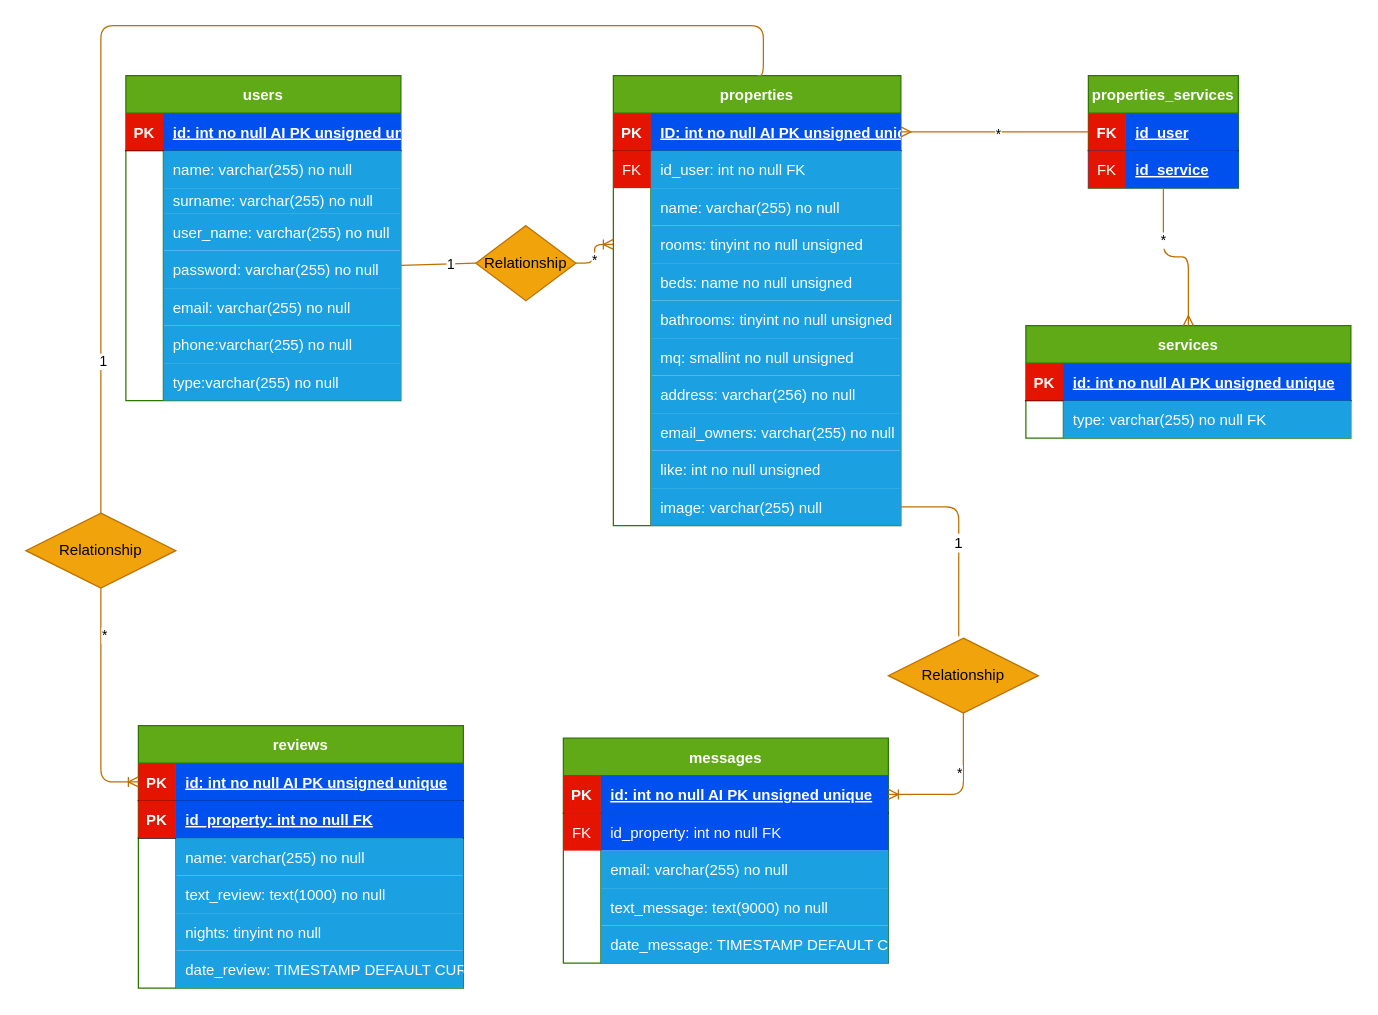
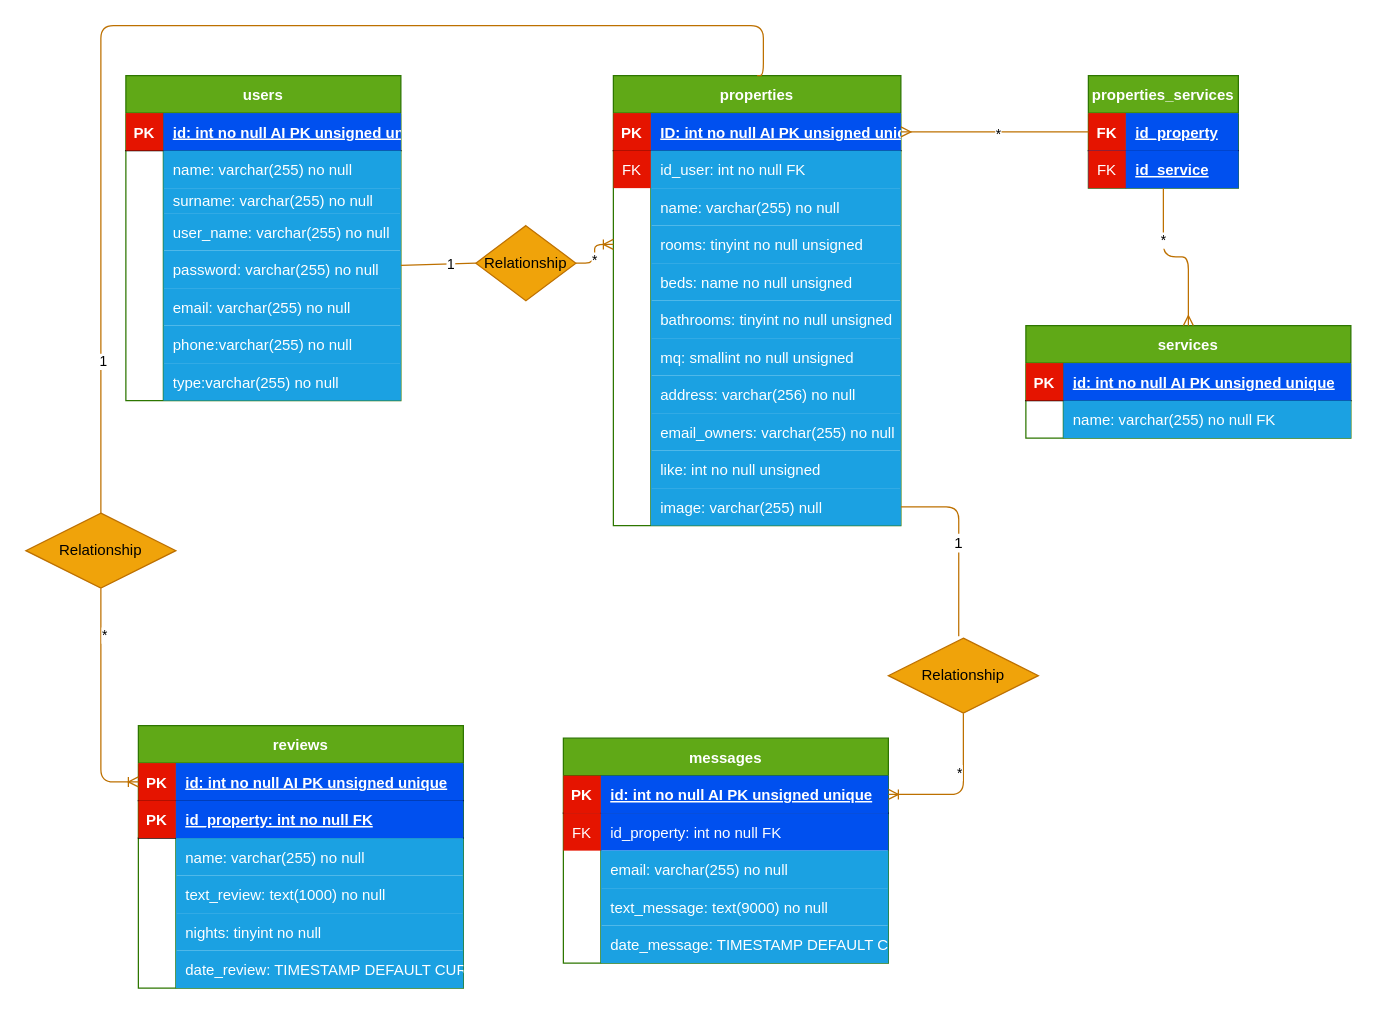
(1162, 133) -> (1179, 133)
(1181, 420) -> (1181, 420)
